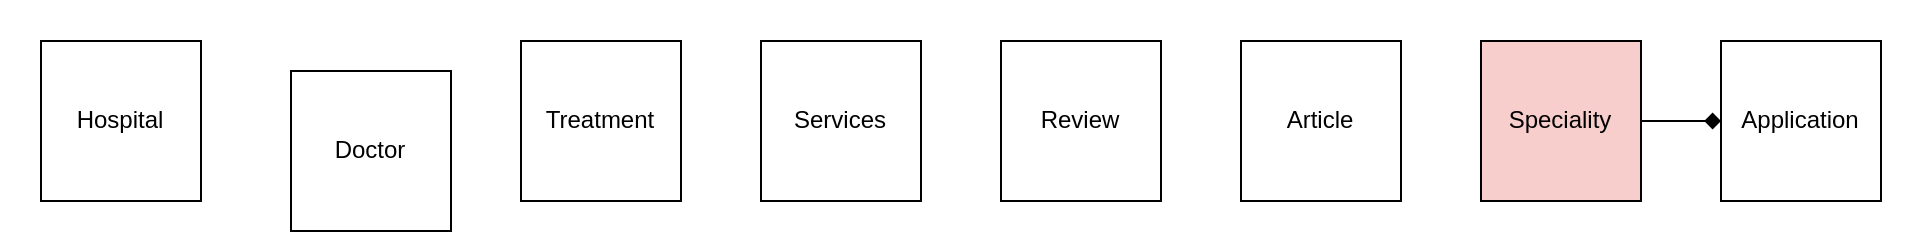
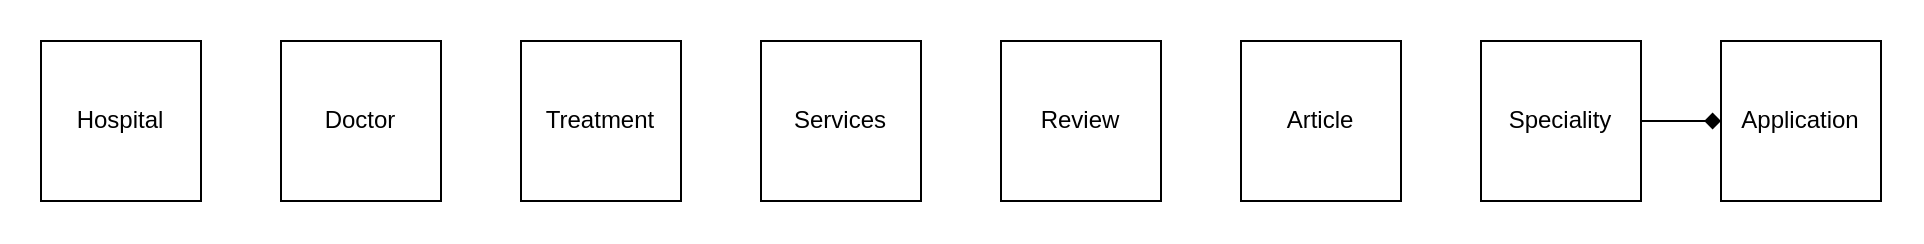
(1561, 121) -> (1561, 121)
(371, 151) -> (361, 121)
